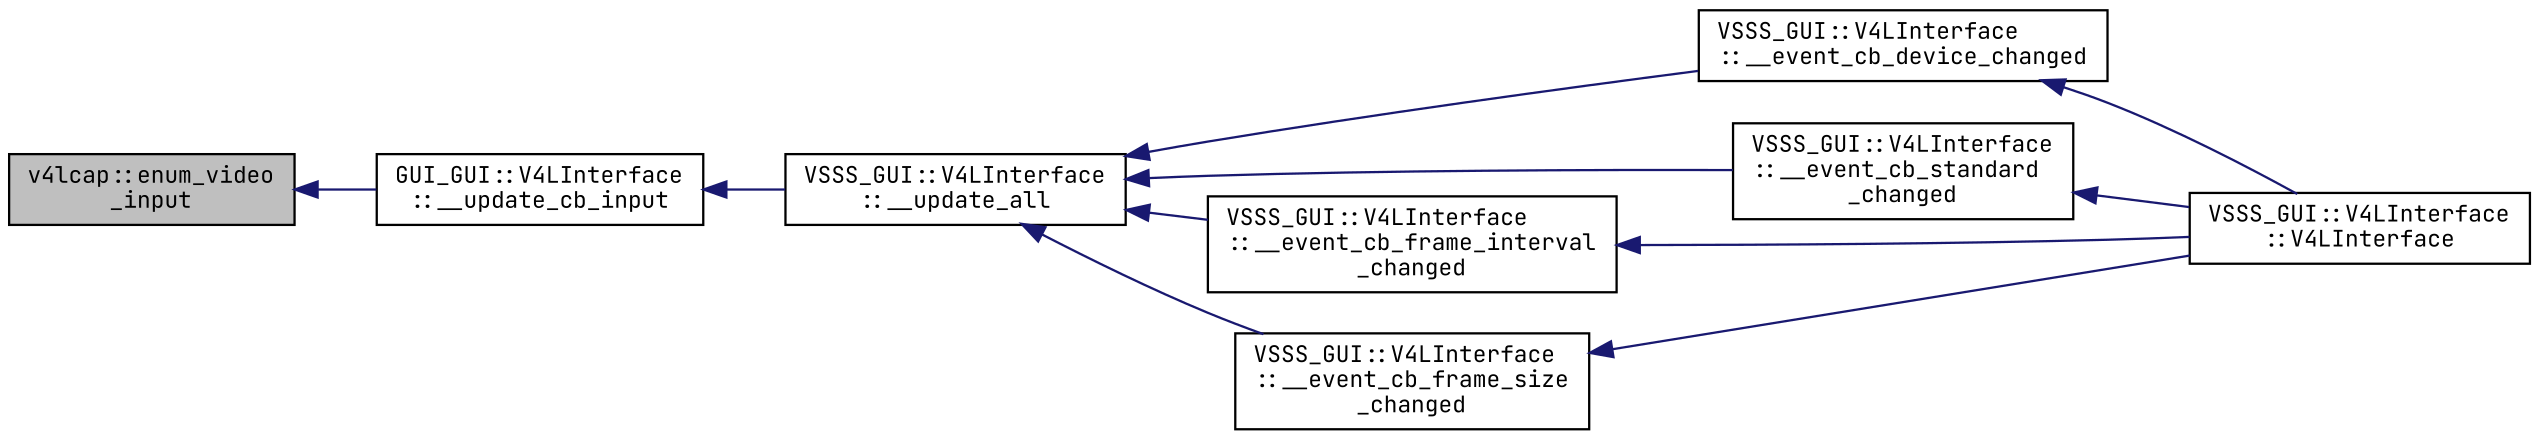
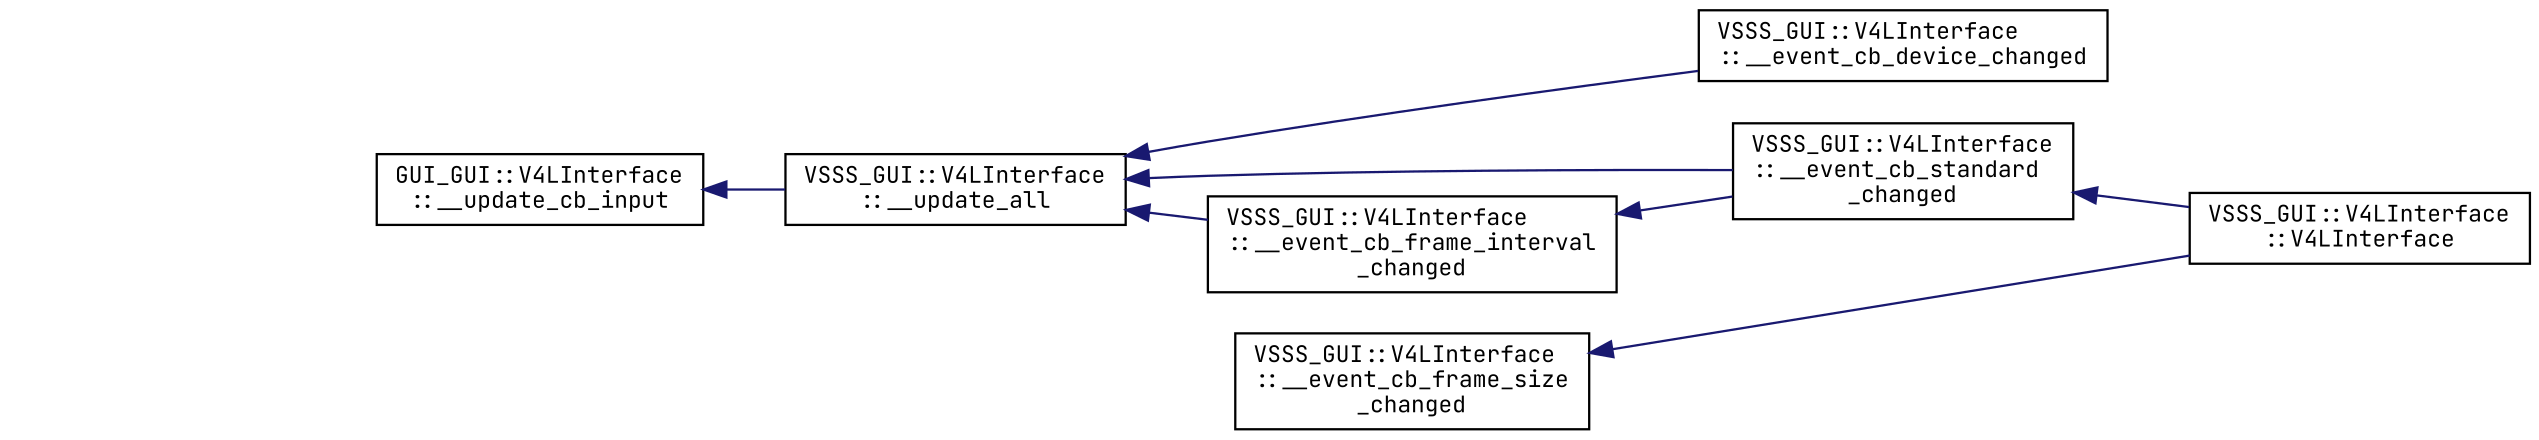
(2183, 135) -> none
(152, 190) -> none
(1915, 243) -> (1687, 203)
(1151, 288) -> none
